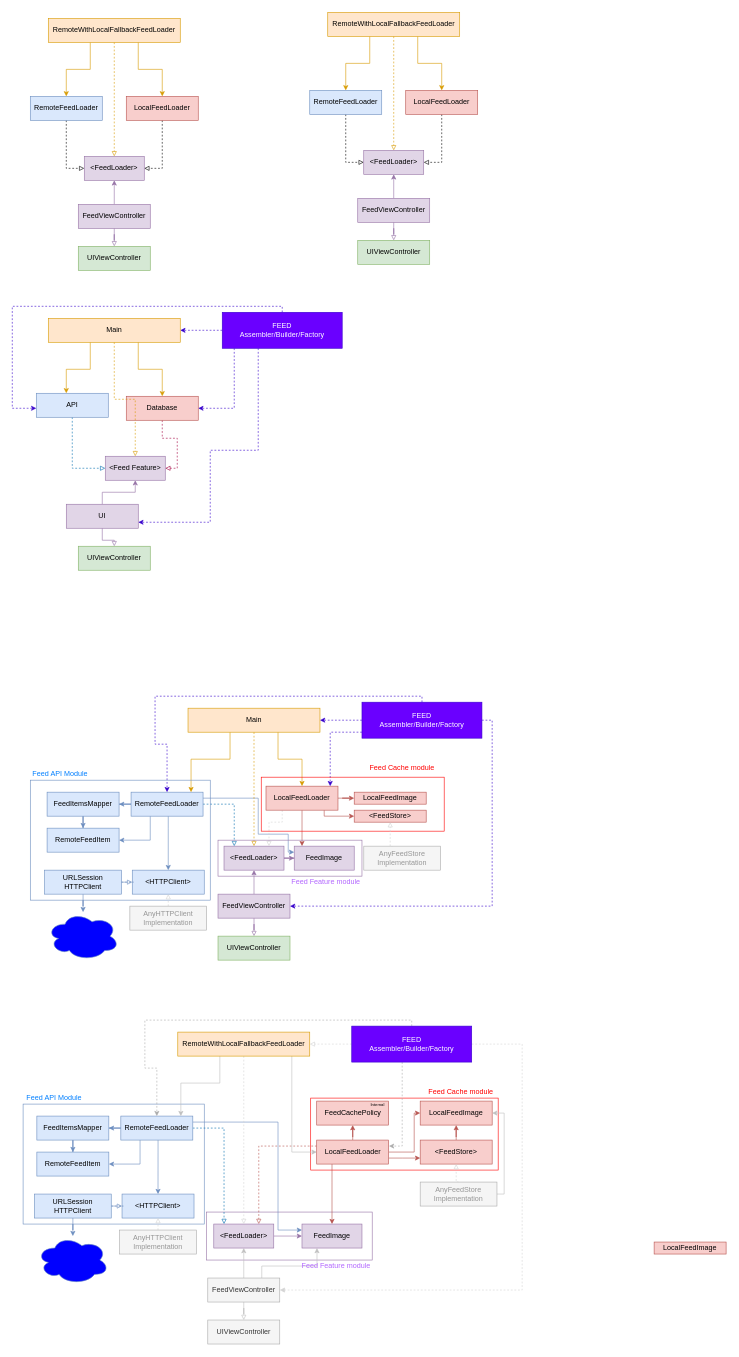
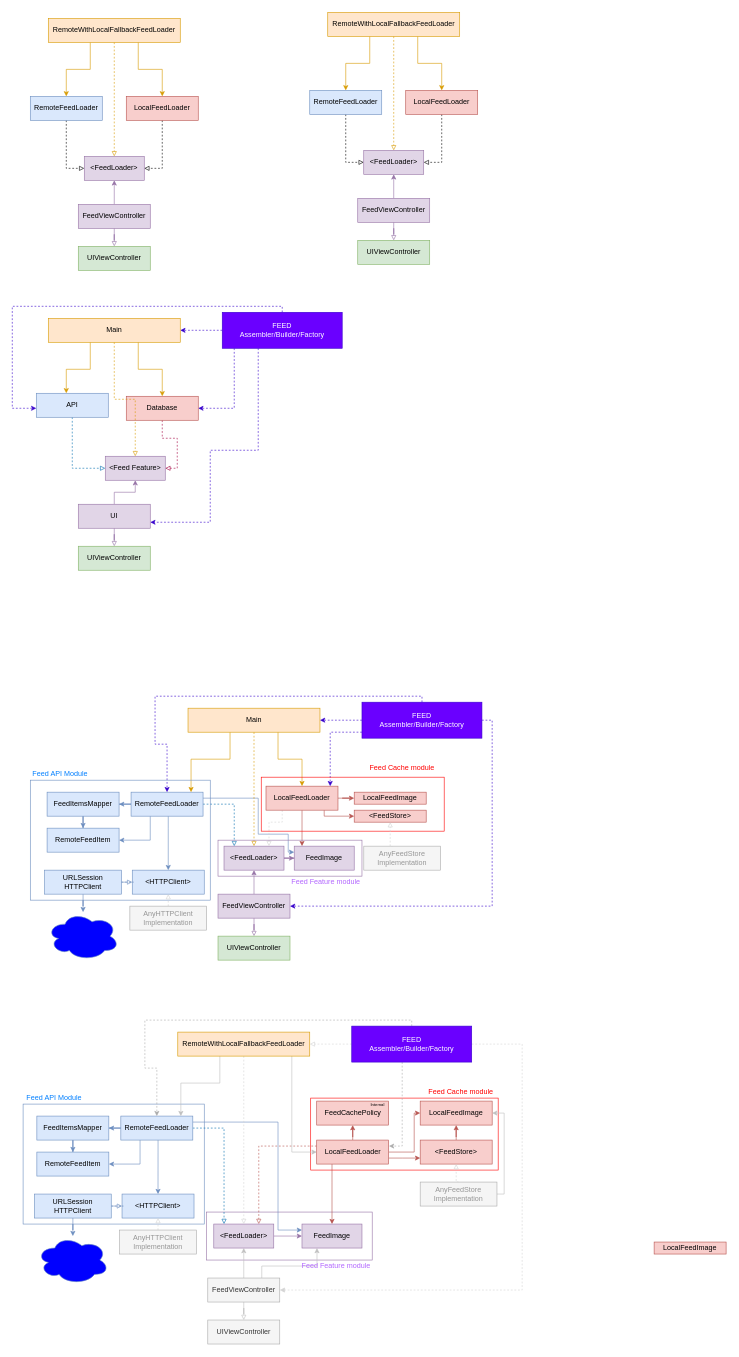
(102, 516) -> (114, 516)
